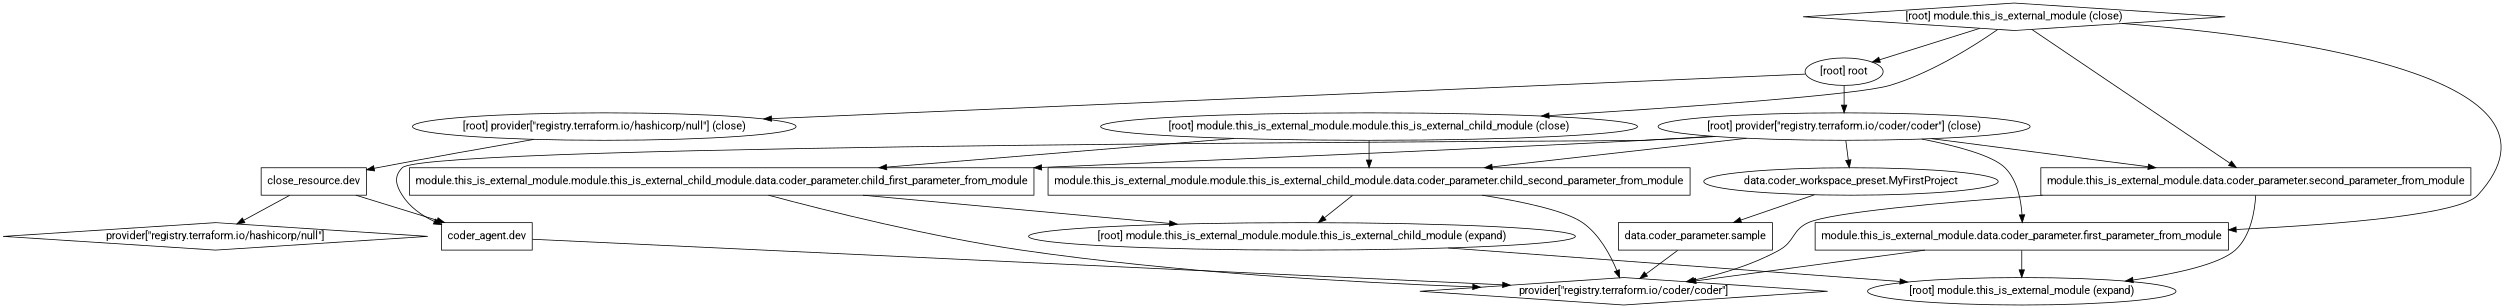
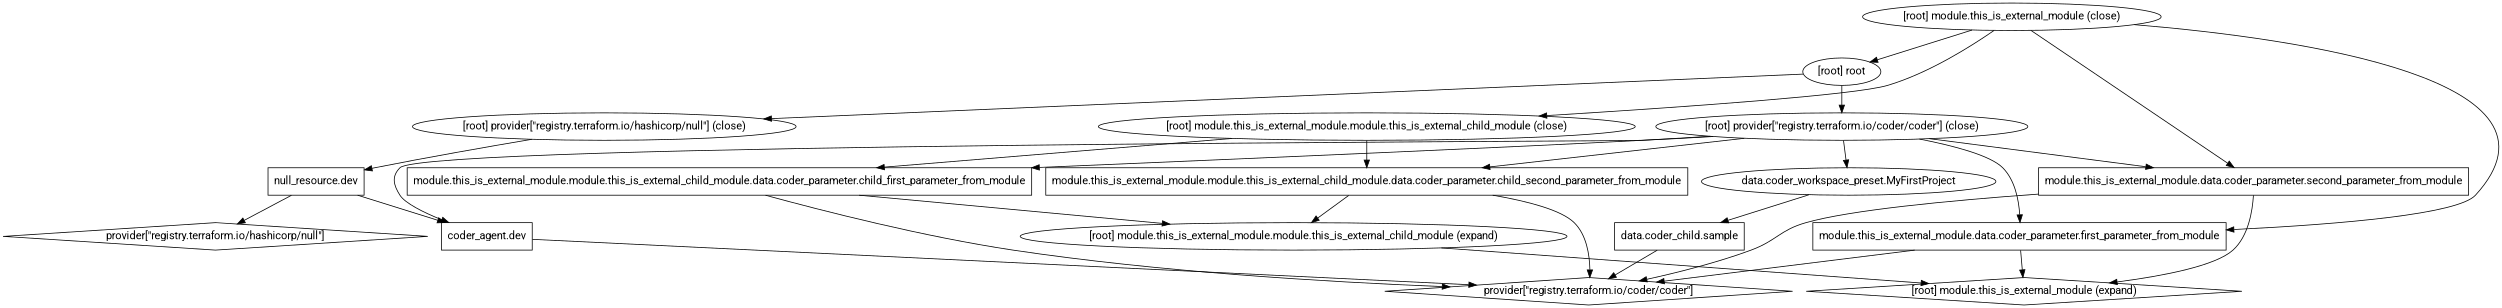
(2014, 17) -> (2012, 17)
(314, 181) -> (316, 181)
(1695, 236) -> (1679, 236)
(2022, 291) -> (2024, 291)
